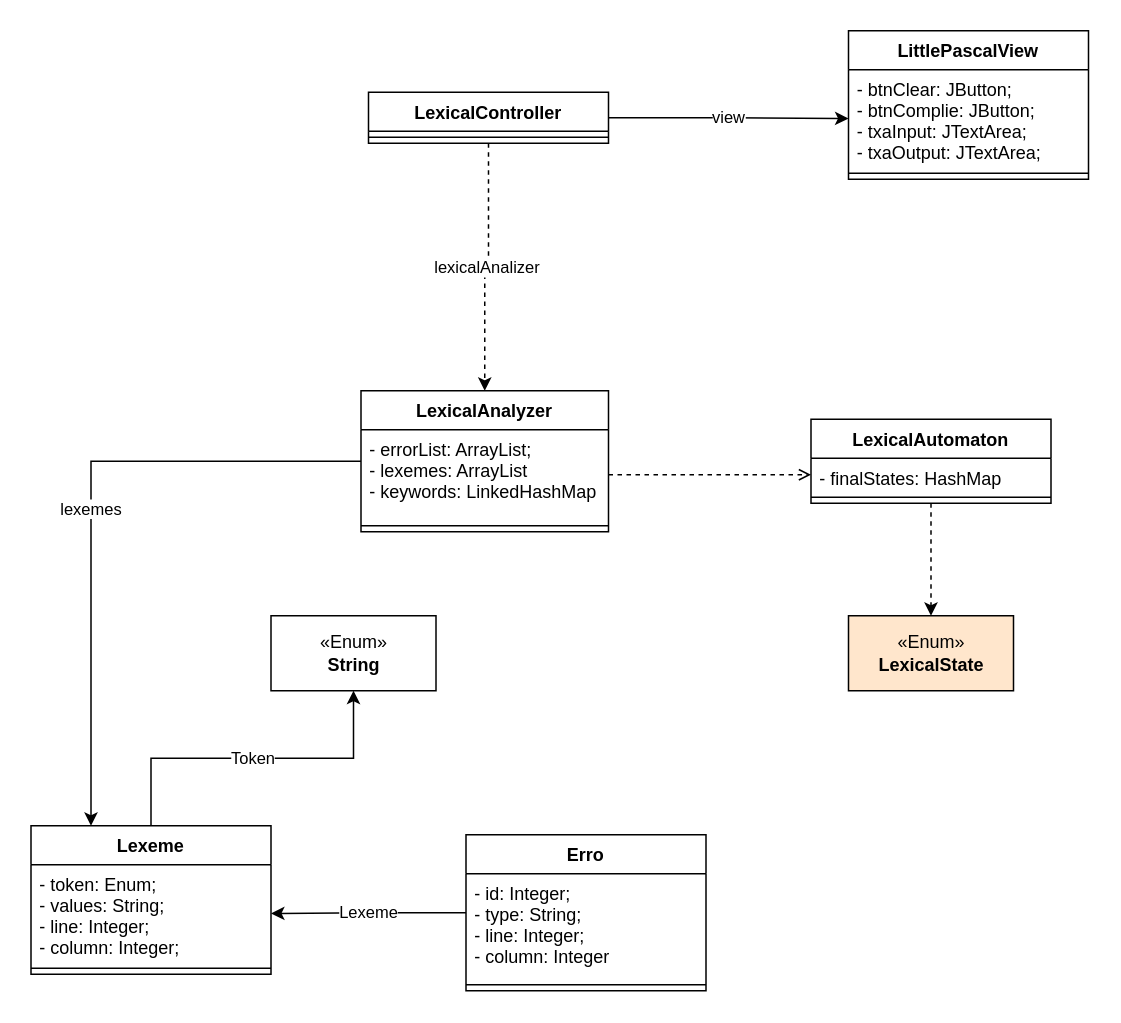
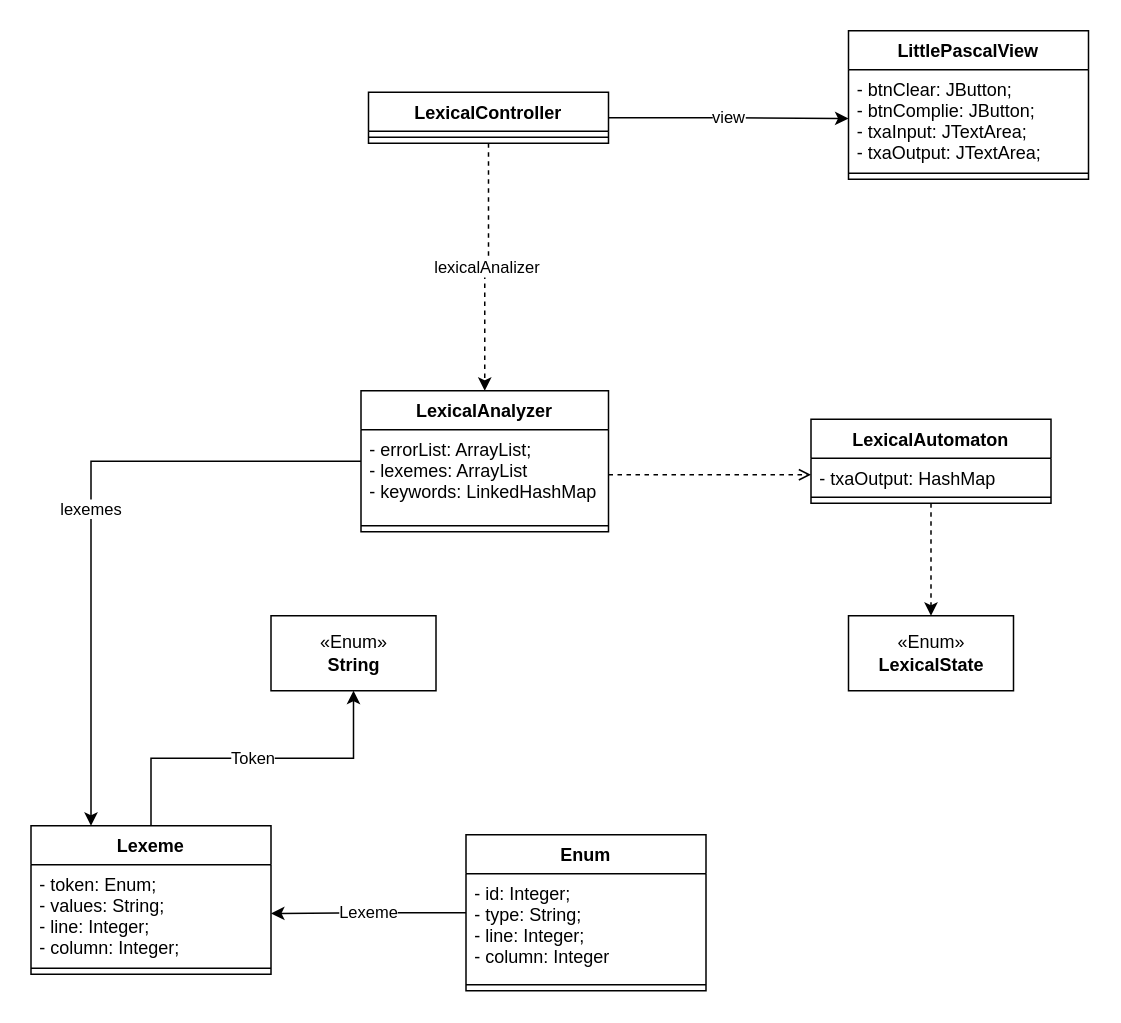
(918, 479) -> (913, 479)
(931, 653) -> (931, 653)
(585, 855) -> (585, 855)
